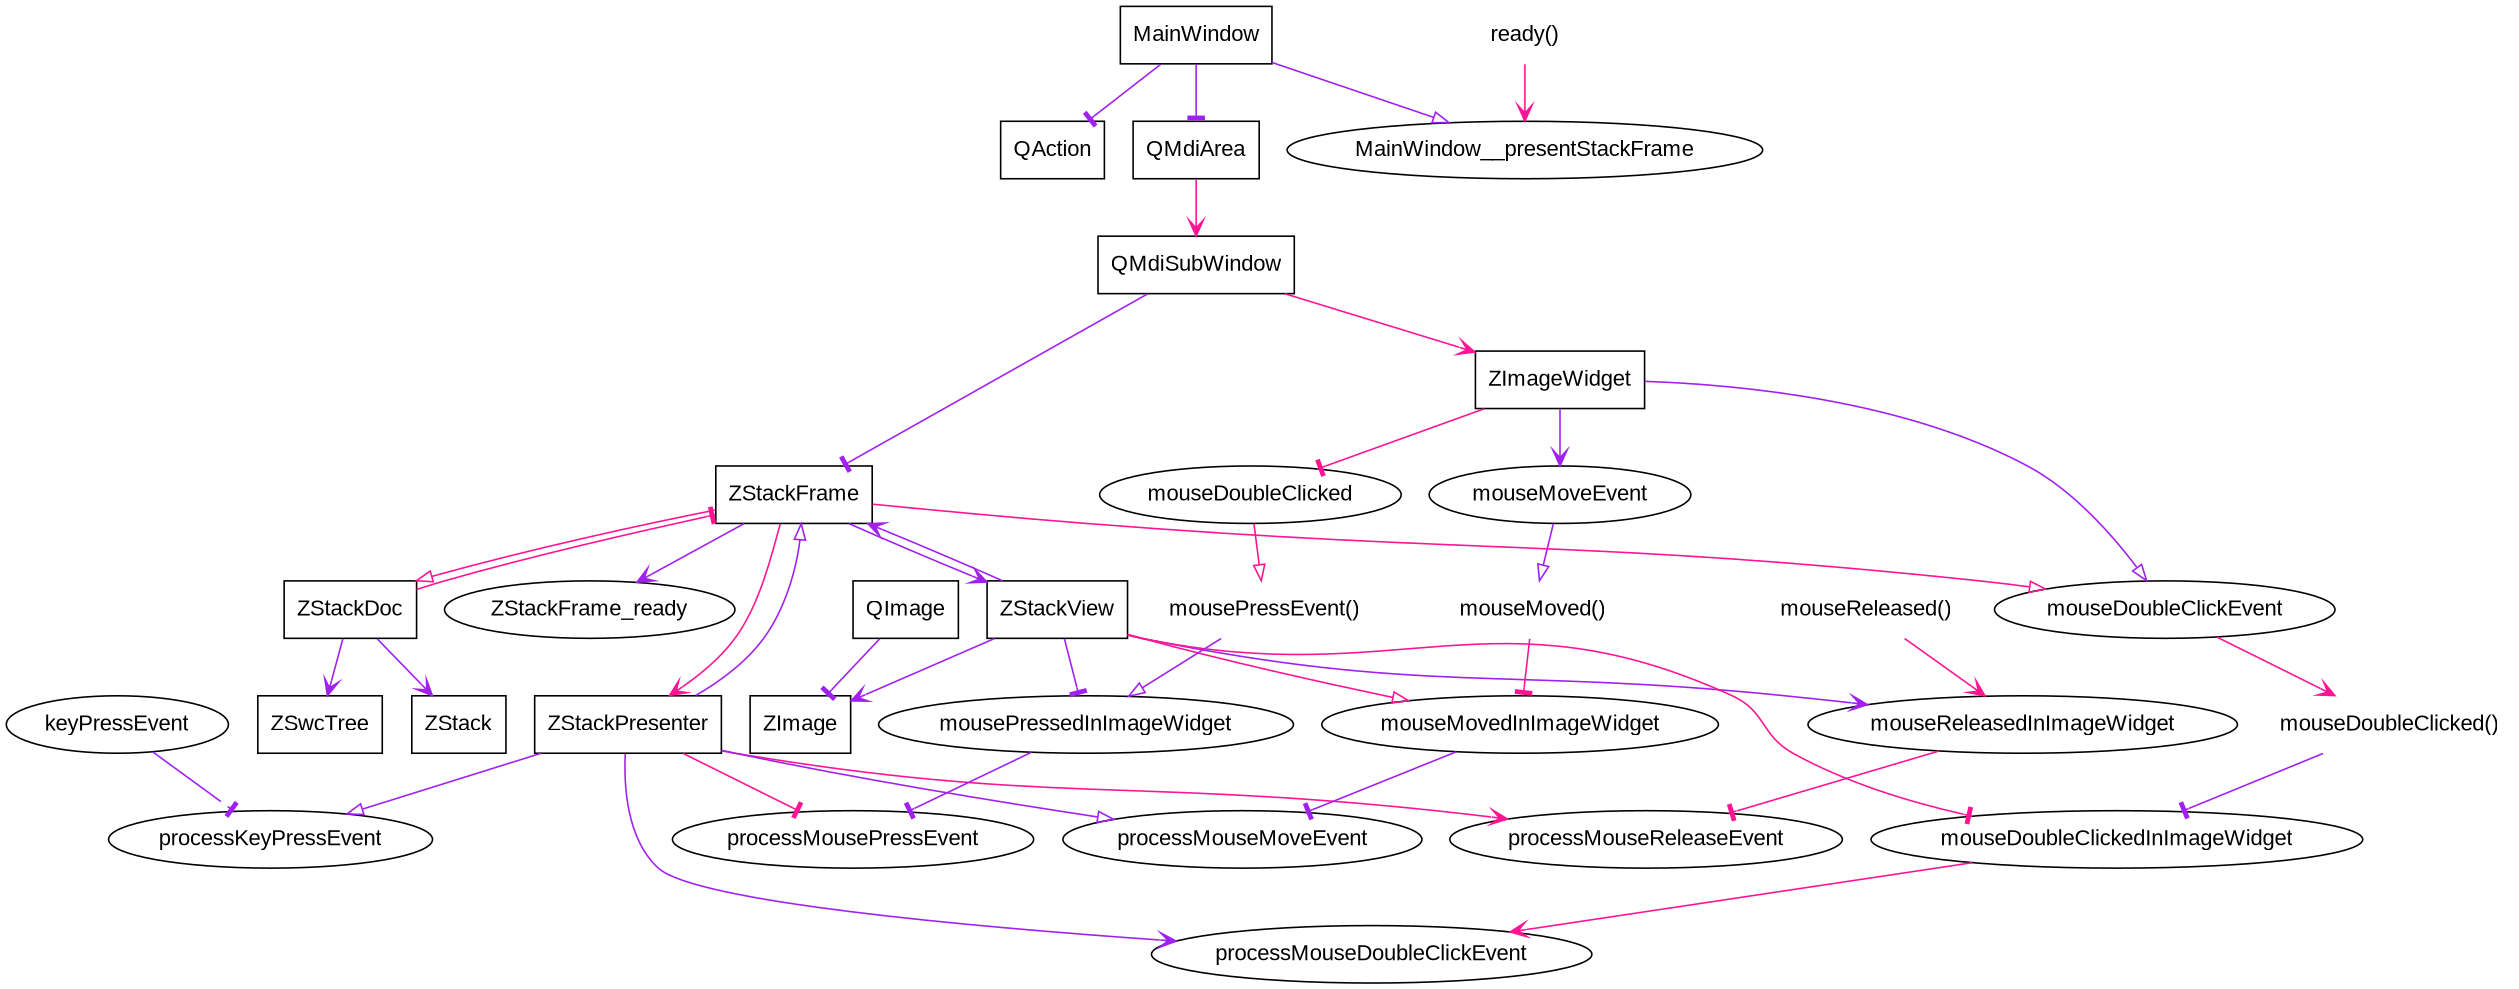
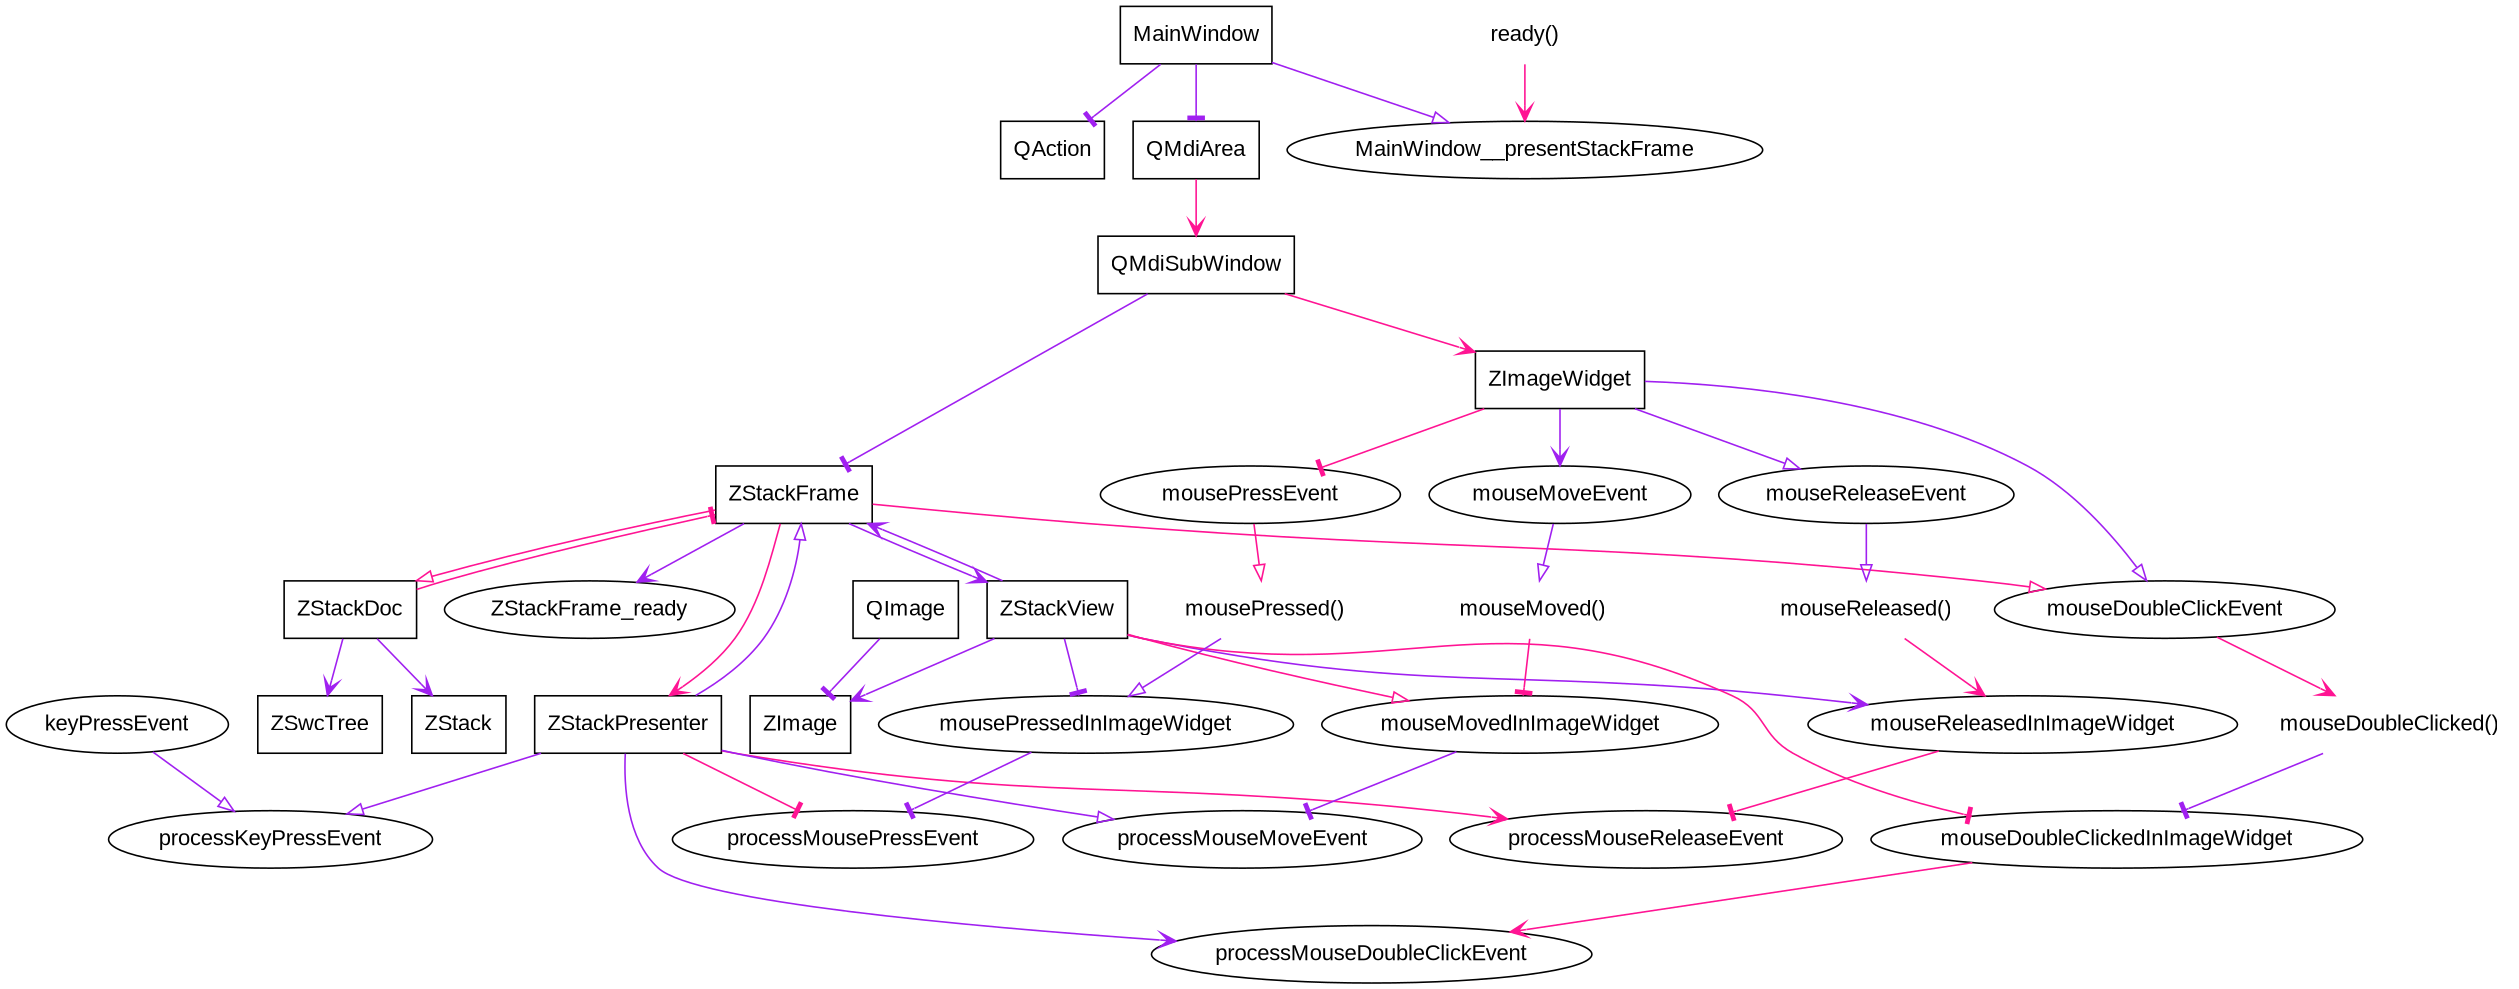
(1250, 495) -> (1250, 495)
none -> (1866, 495)
(1265, 610) -> (1265, 610)
(187, 777) -> (187, 777)
